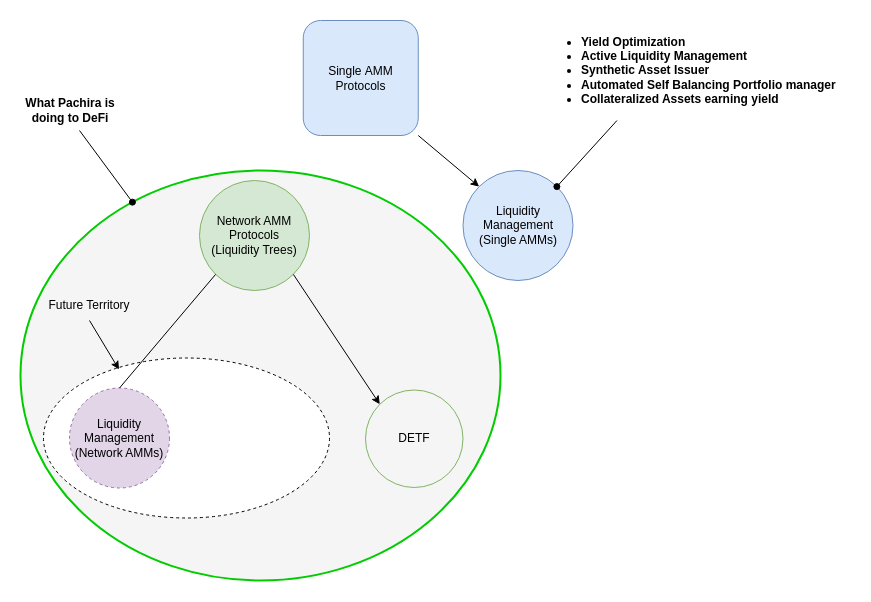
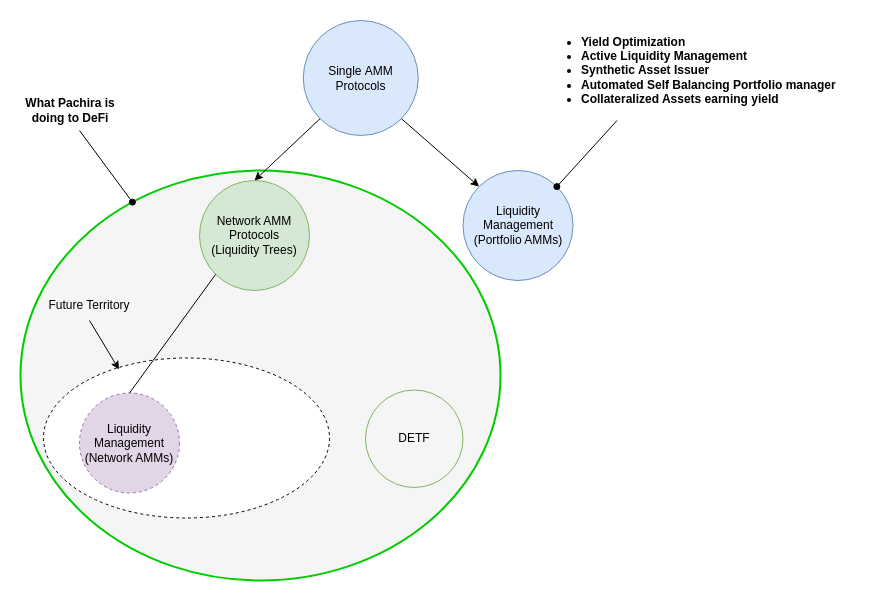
(361, 78) -> (361, 78)
none -> (290, 147)
(519, 226) -> (519, 226)
(335, 336) -> none
(120, 438) -> (130, 443)
